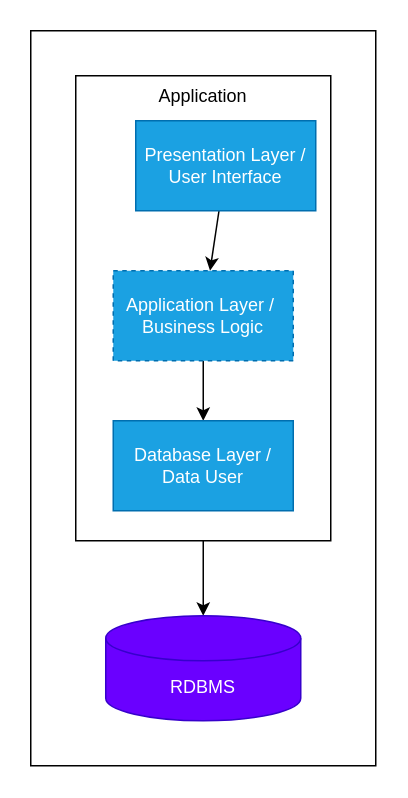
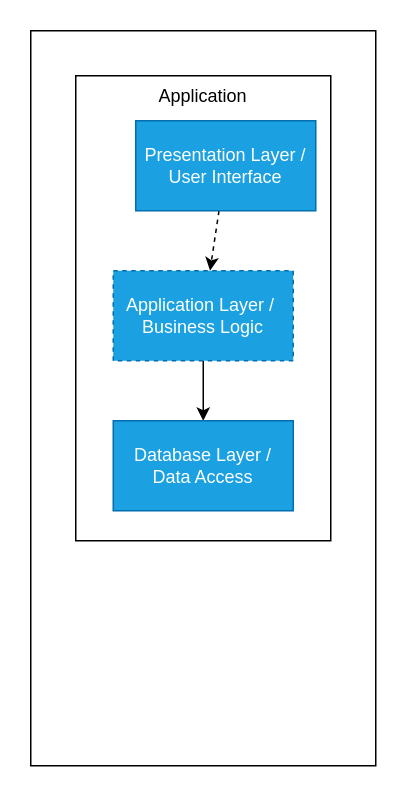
(215, 235) -> (215, 235)
(203, 466) -> (203, 466)
(203, 573) -> none
(203, 668) -> none
